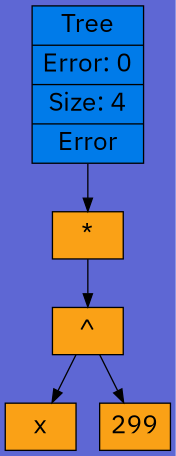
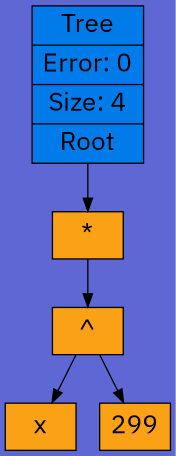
(88, 142) -> (88, 142)
